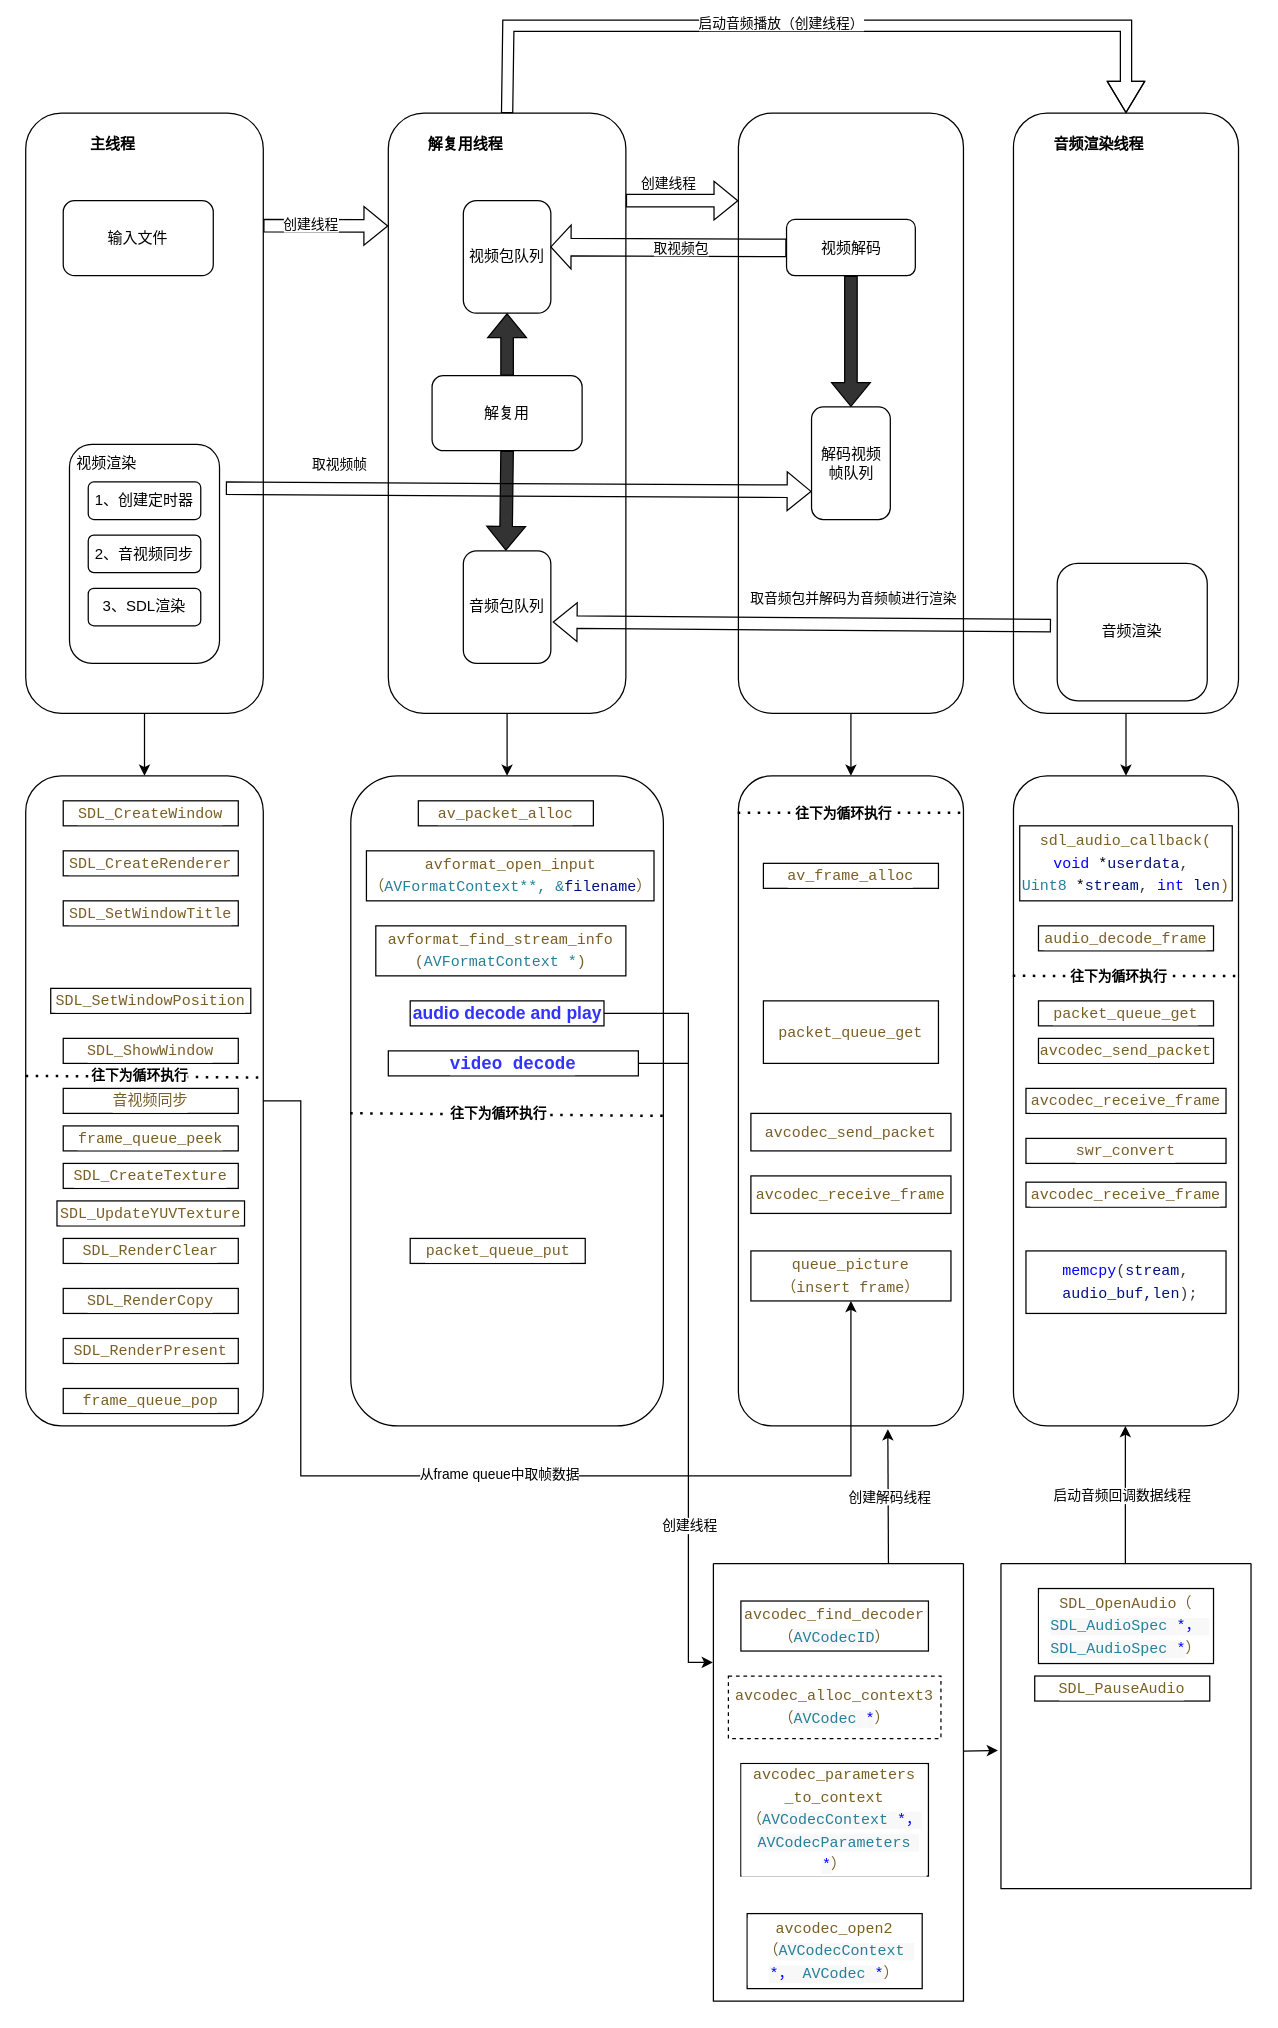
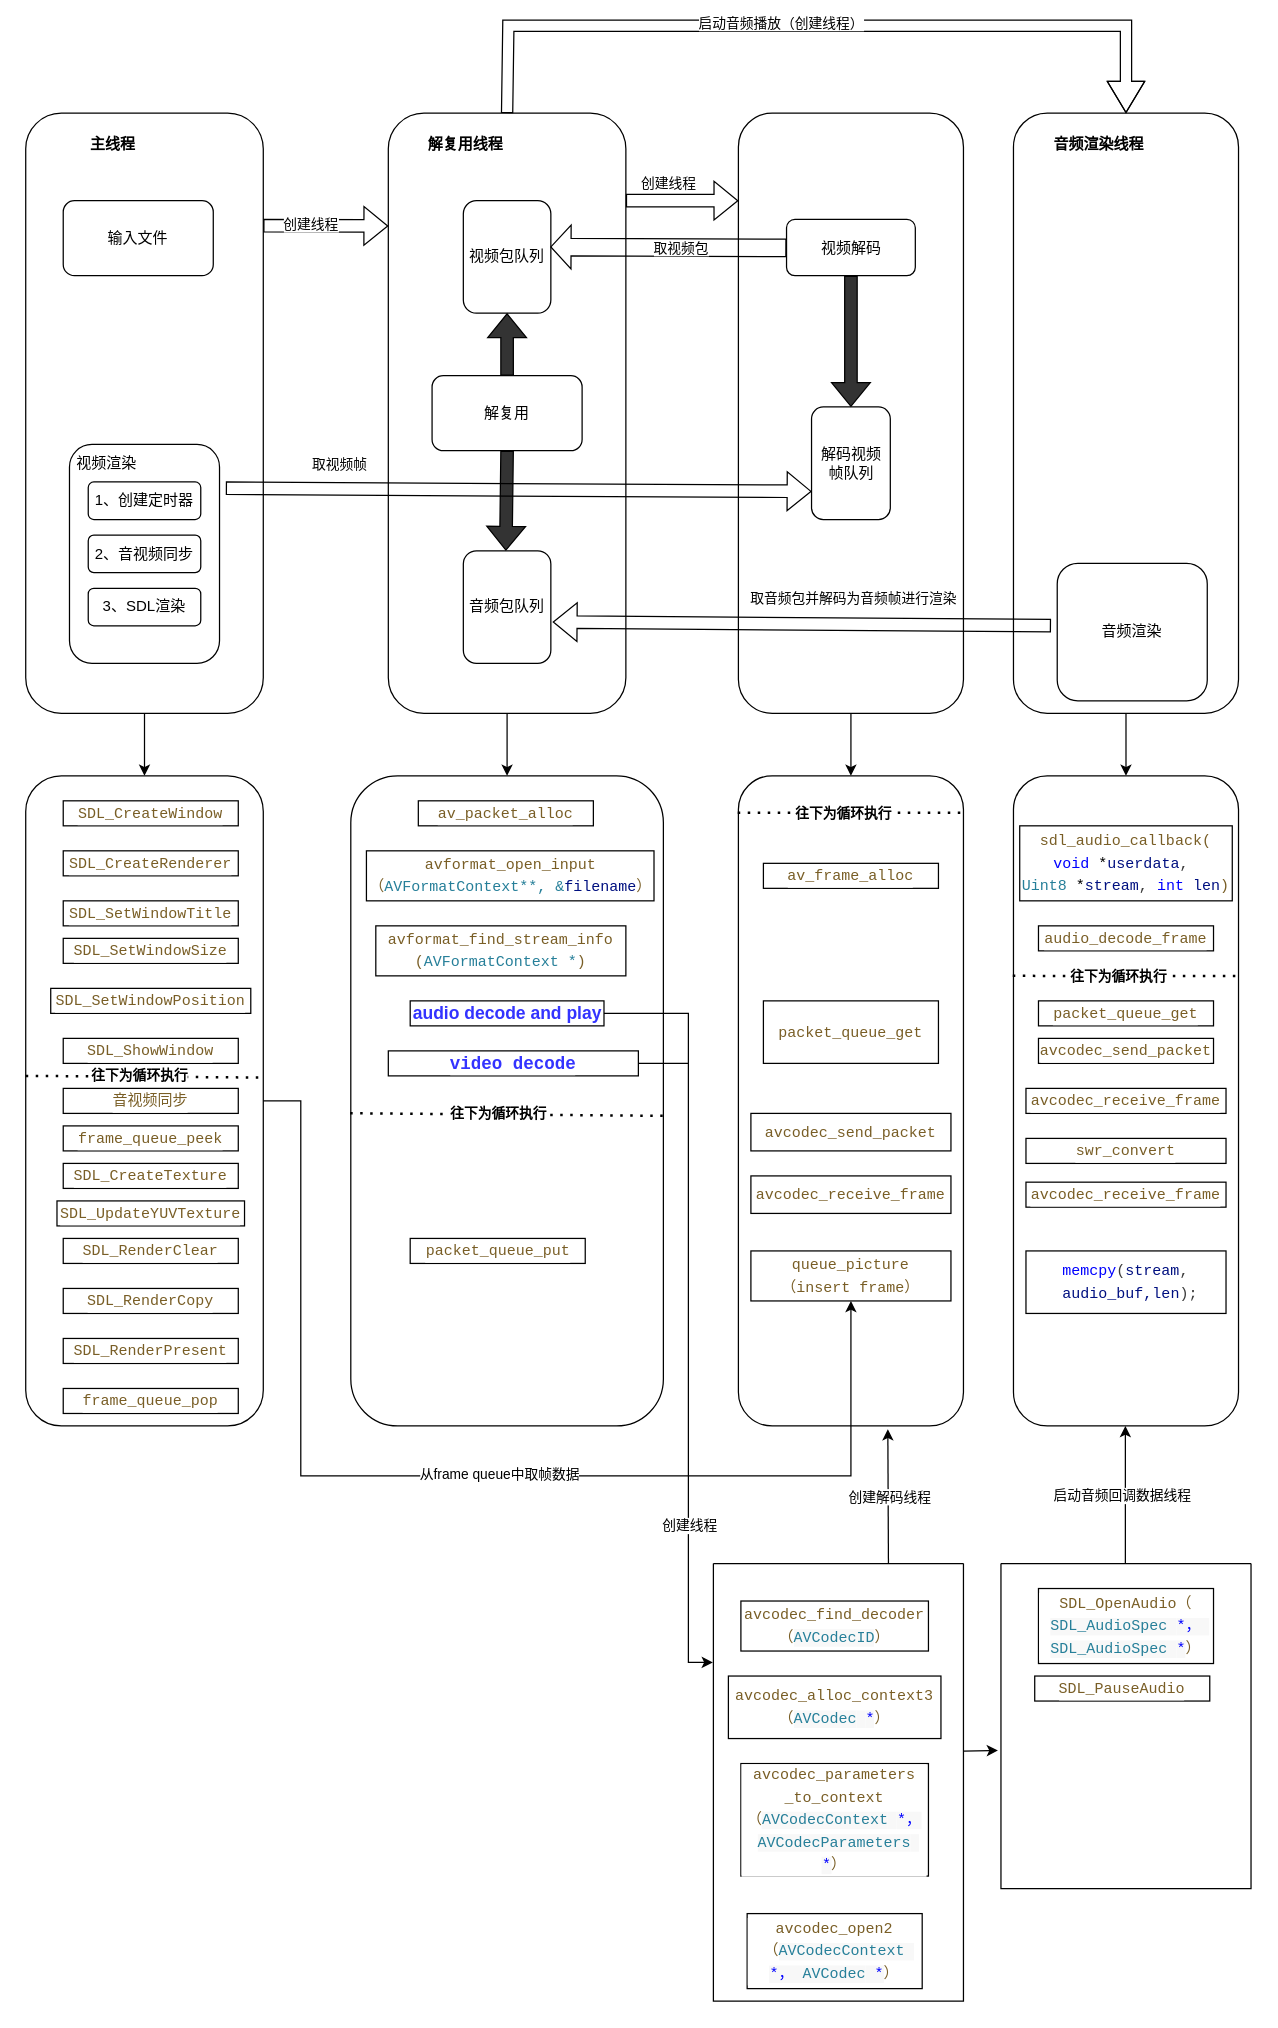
none -> (151, 951)
(834, 1707) -> (834, 1707)
